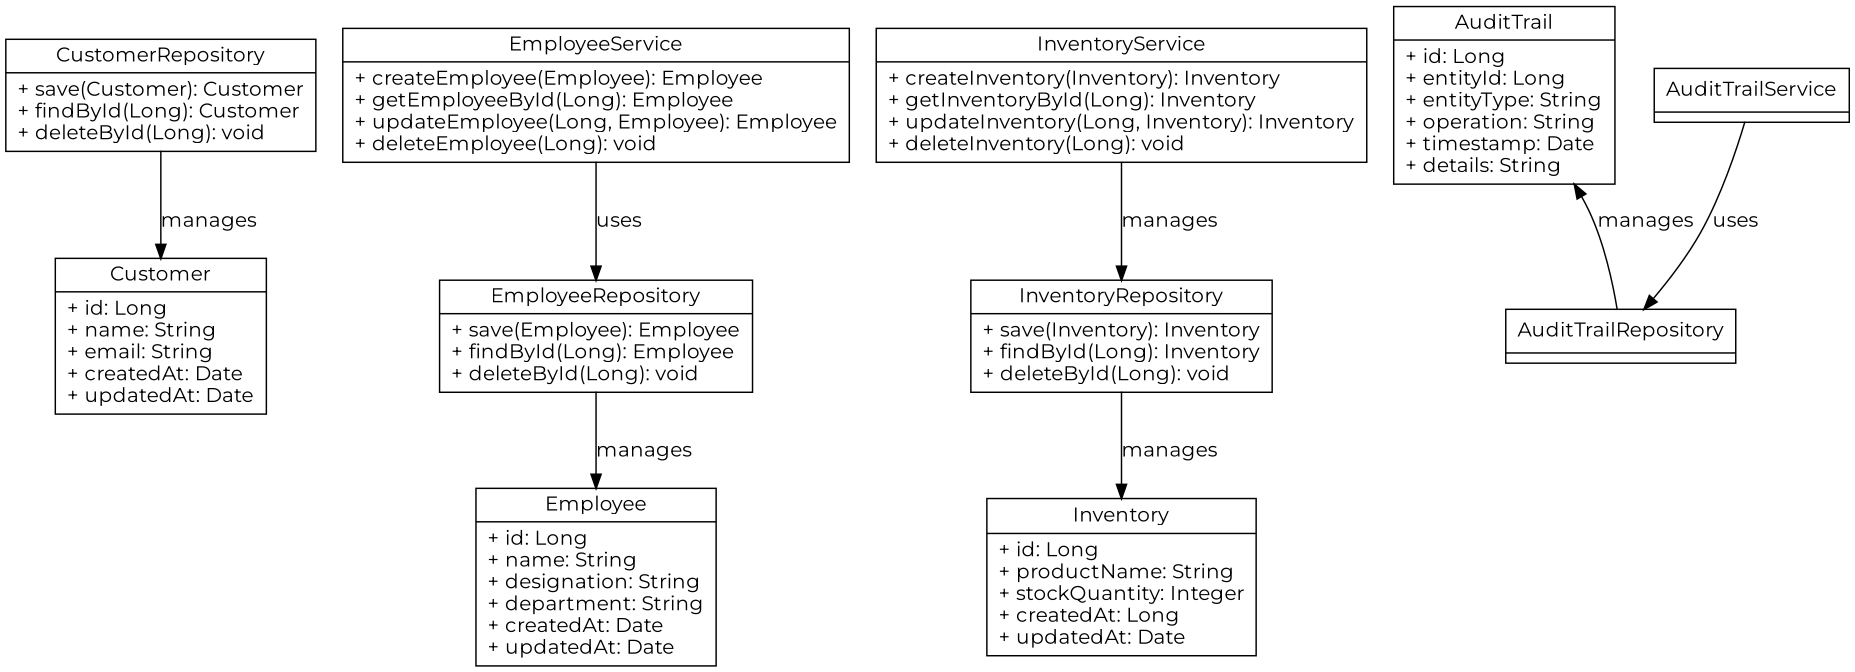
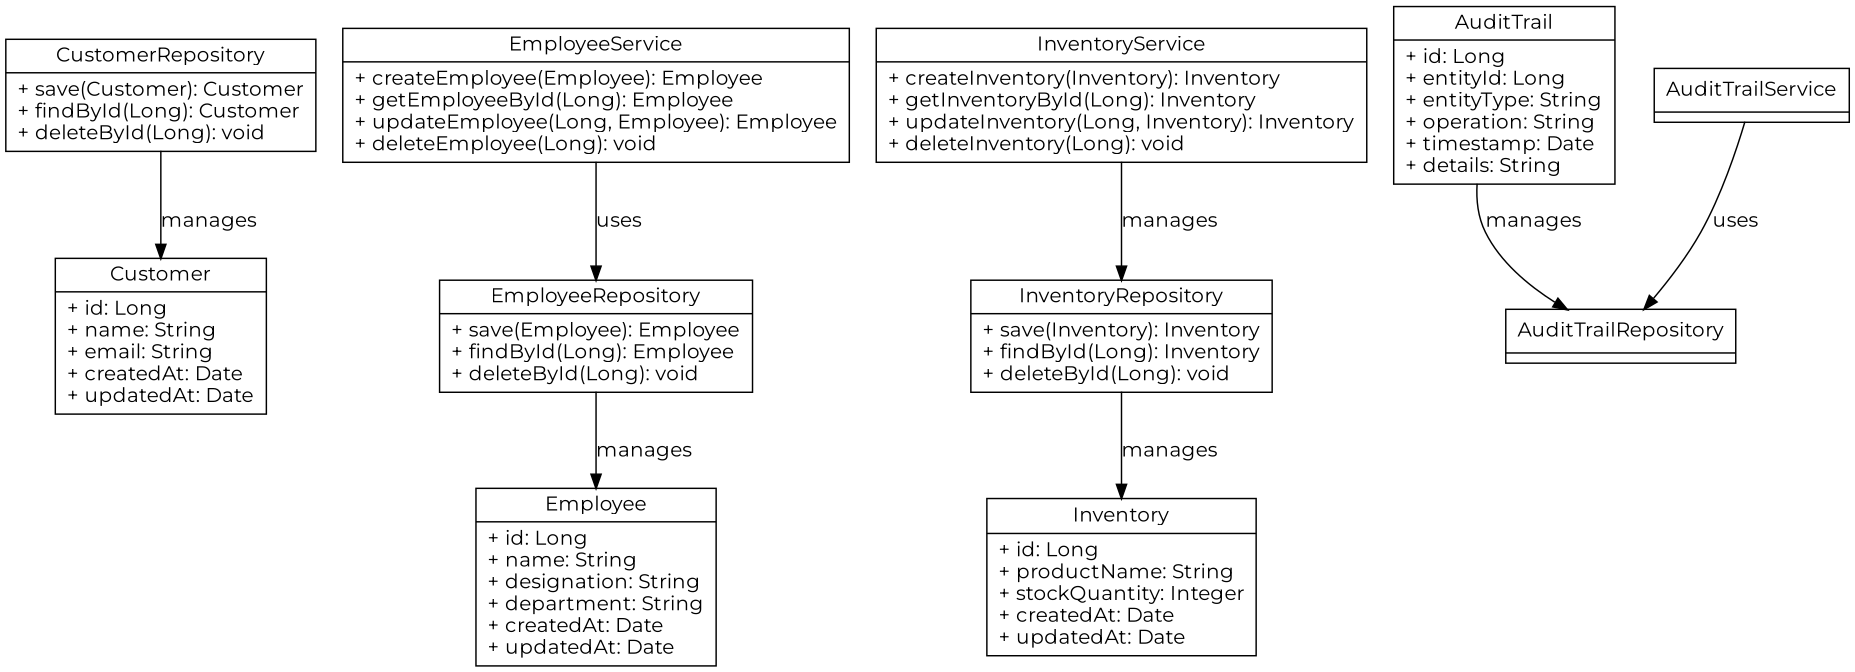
(1604, 252) -> (1499, 253)
(1089, 616) -> (1087, 616)
